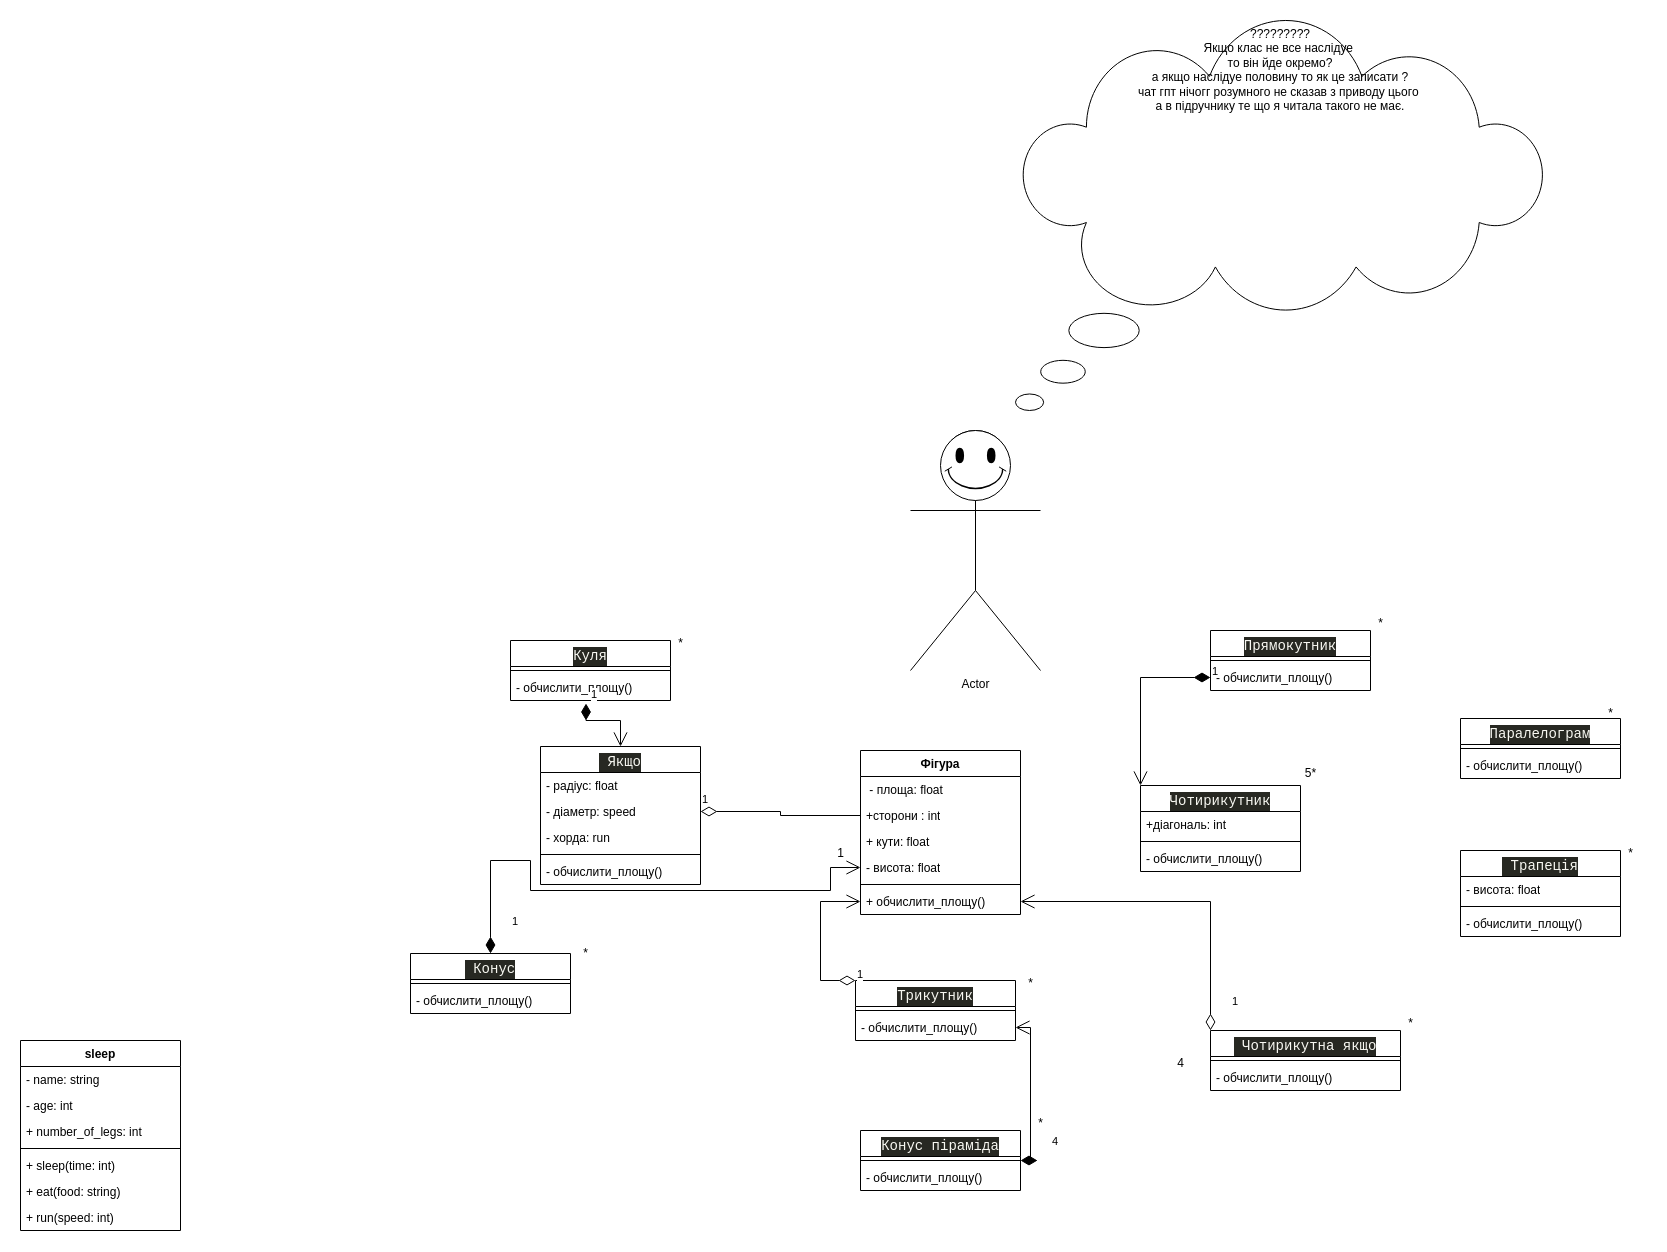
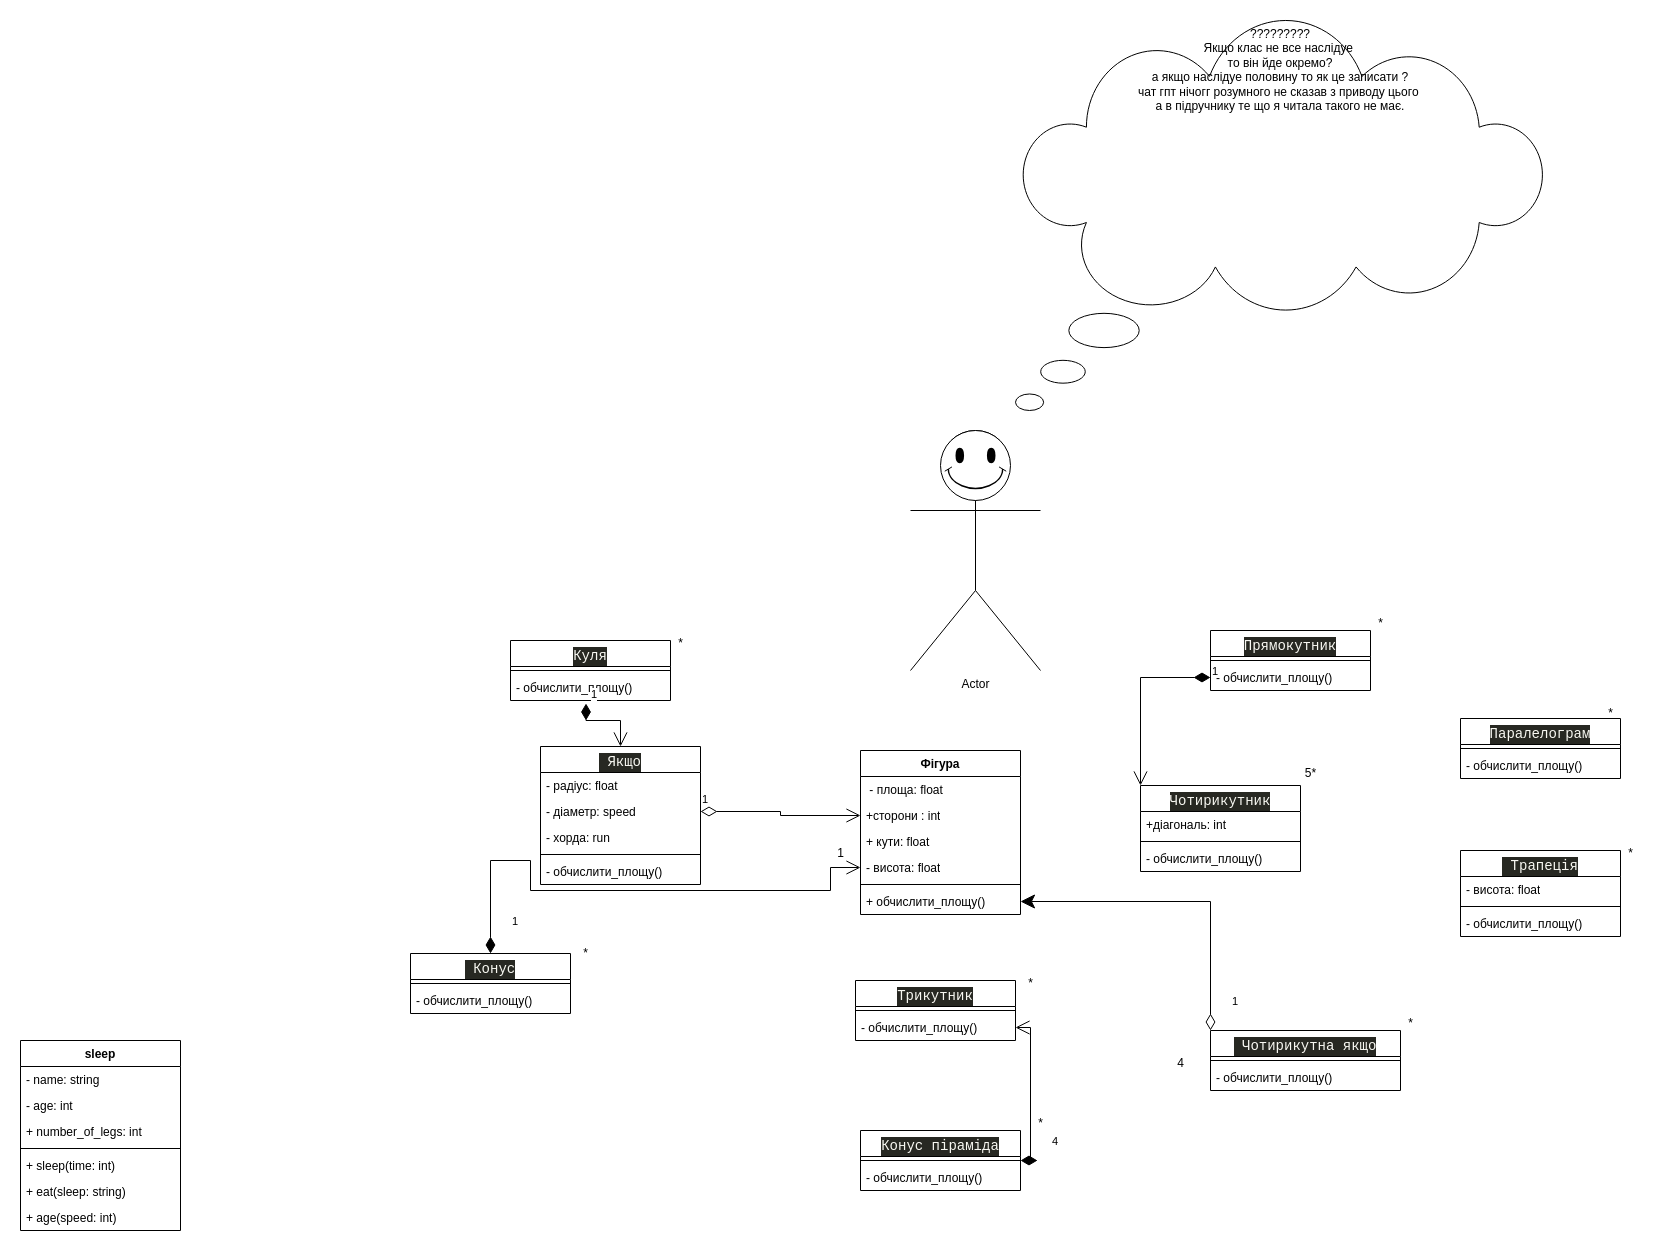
(854, 816) -> (854, 816)
(1029, 902) -> (1033, 902)
(821, 933) -> none
(84, 1193) -> (86, 1193)
(77, 1219) -> (77, 1219)
